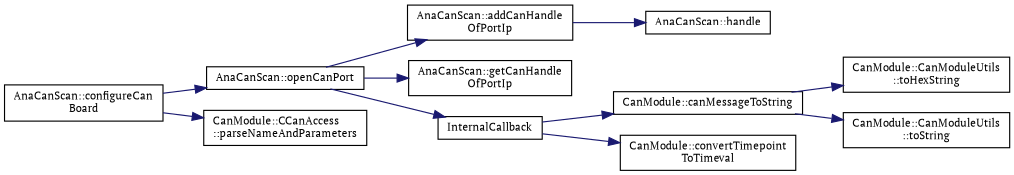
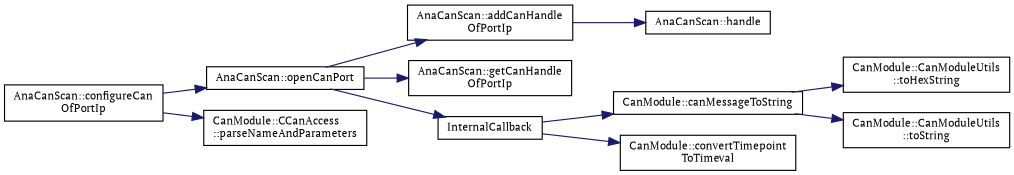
(84, 103) -> (84, 103)
